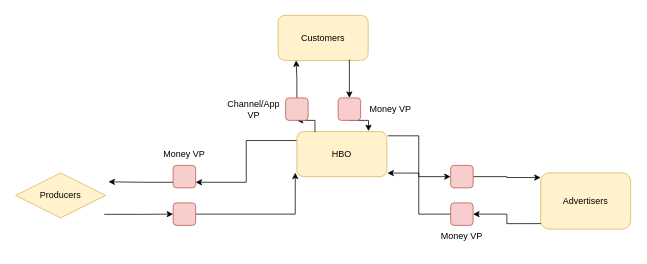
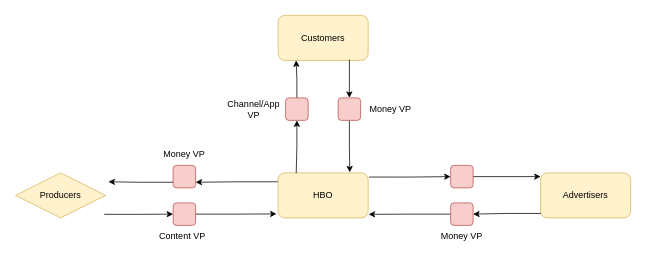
(342, 154) -> (323, 195)
(585, 201) -> (585, 195)
none -> (182, 237)
